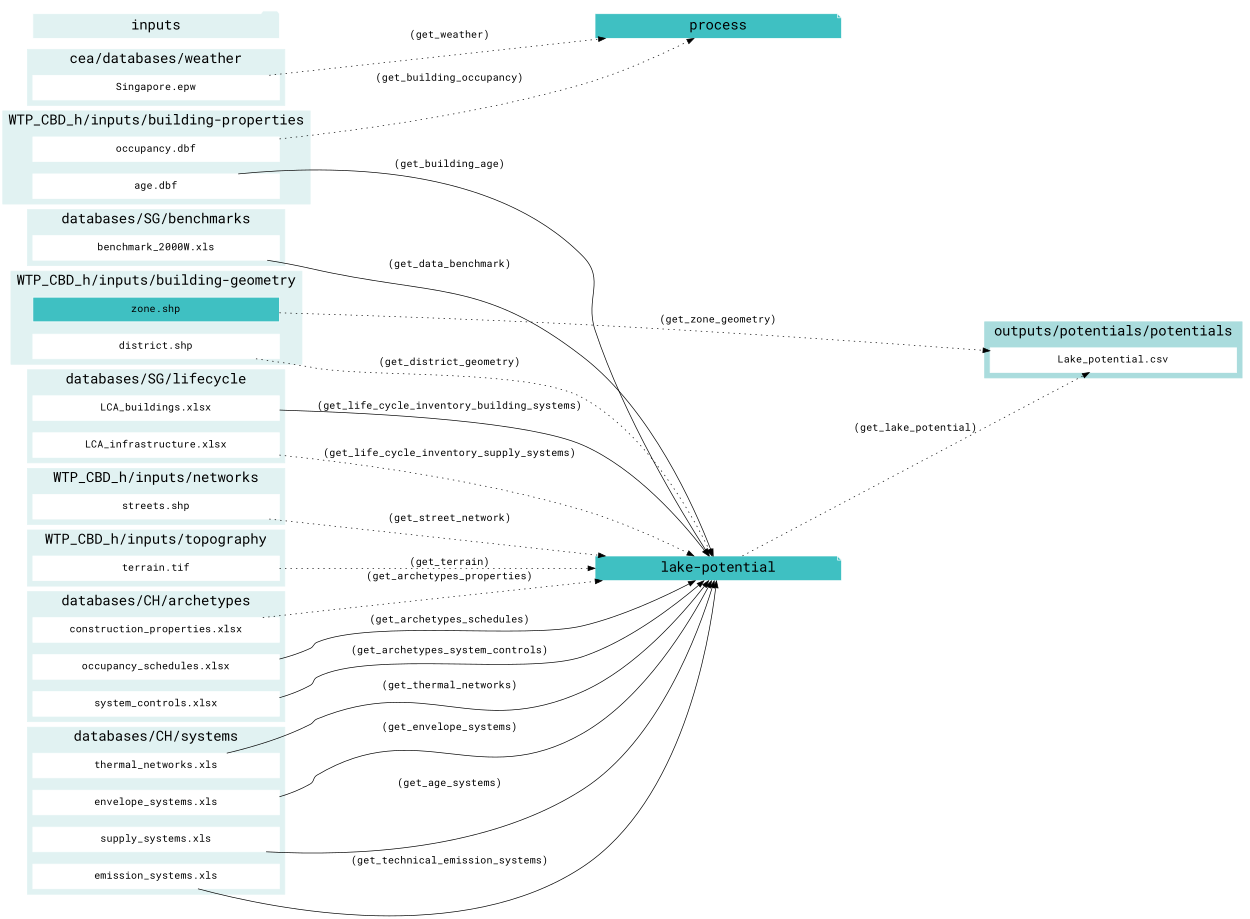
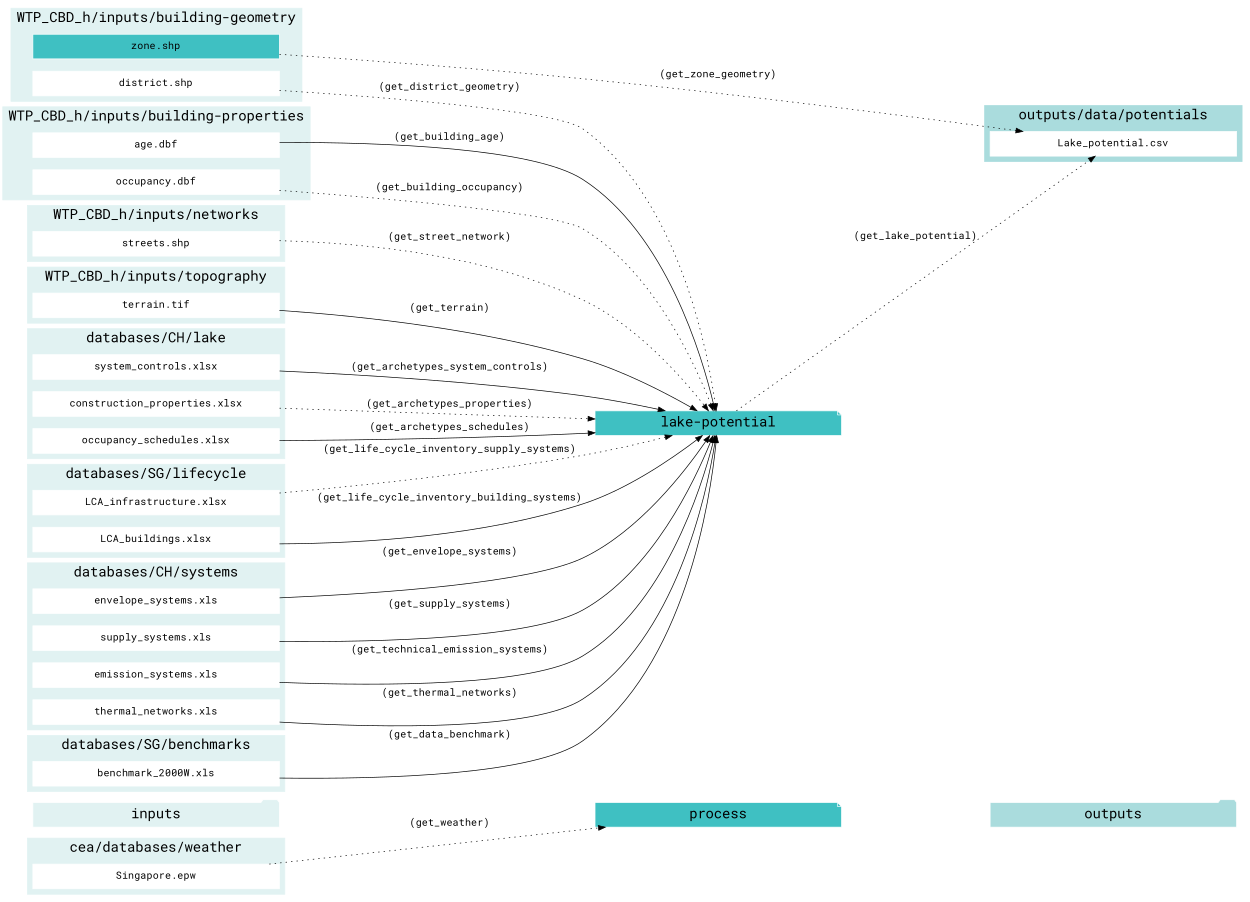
(488, 107) -> (541, 218)
(1113, 332) -> (1113, 116)
(434, 568) -> (491, 337)
(156, 602) -> (156, 339)
(450, 784) -> (450, 604)
none -> (1113, 815)
